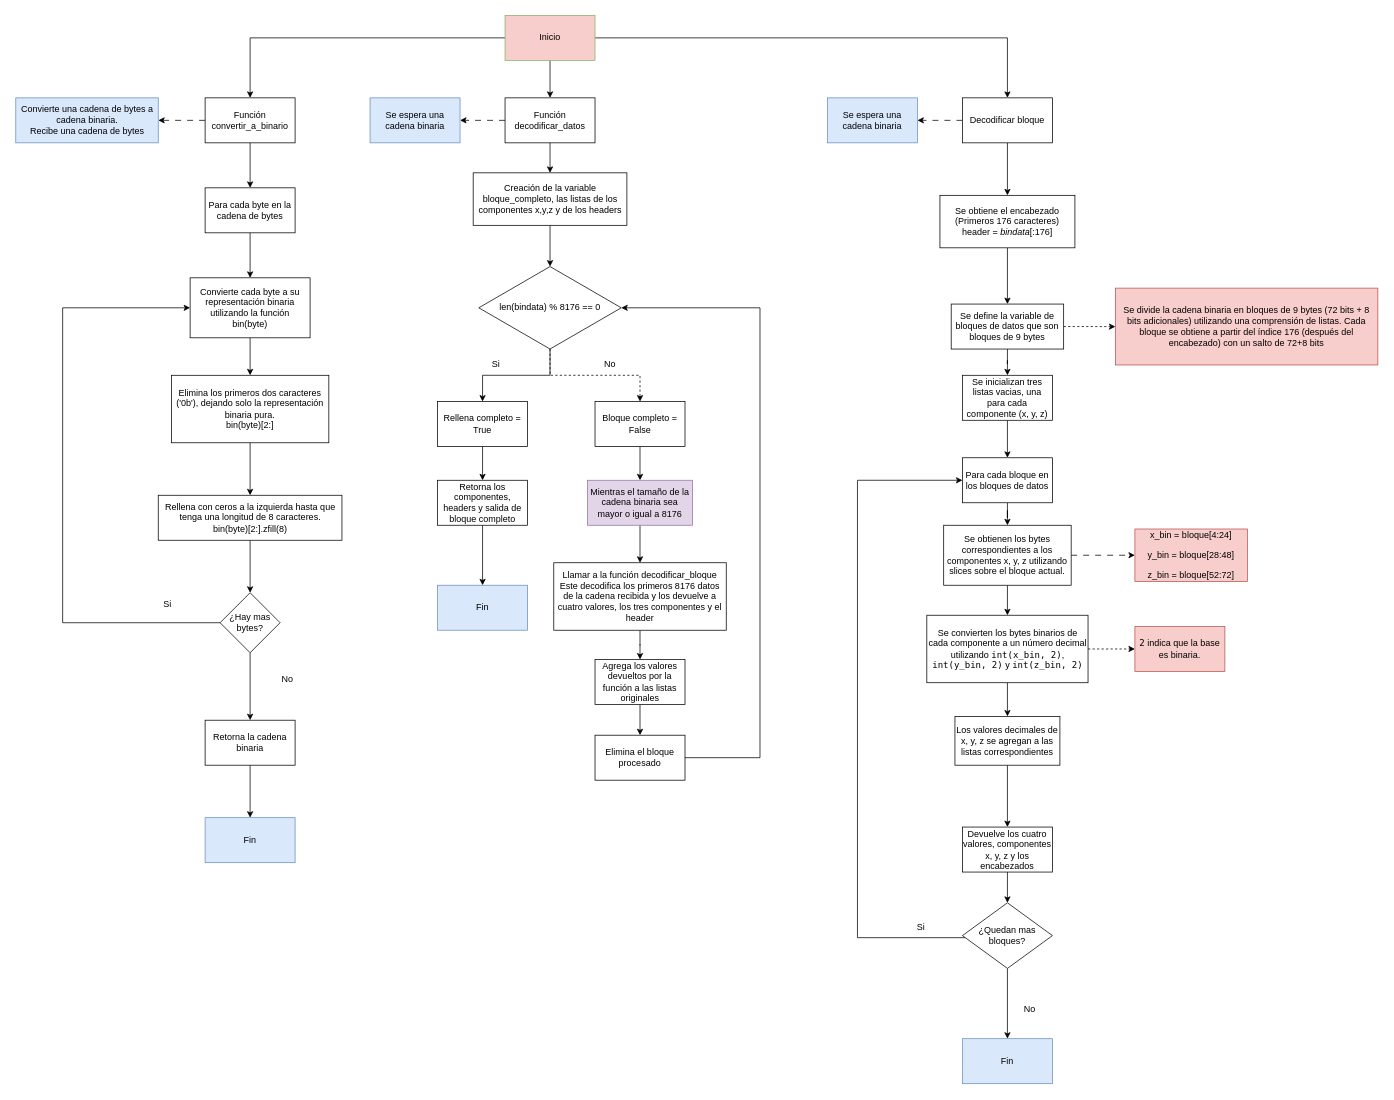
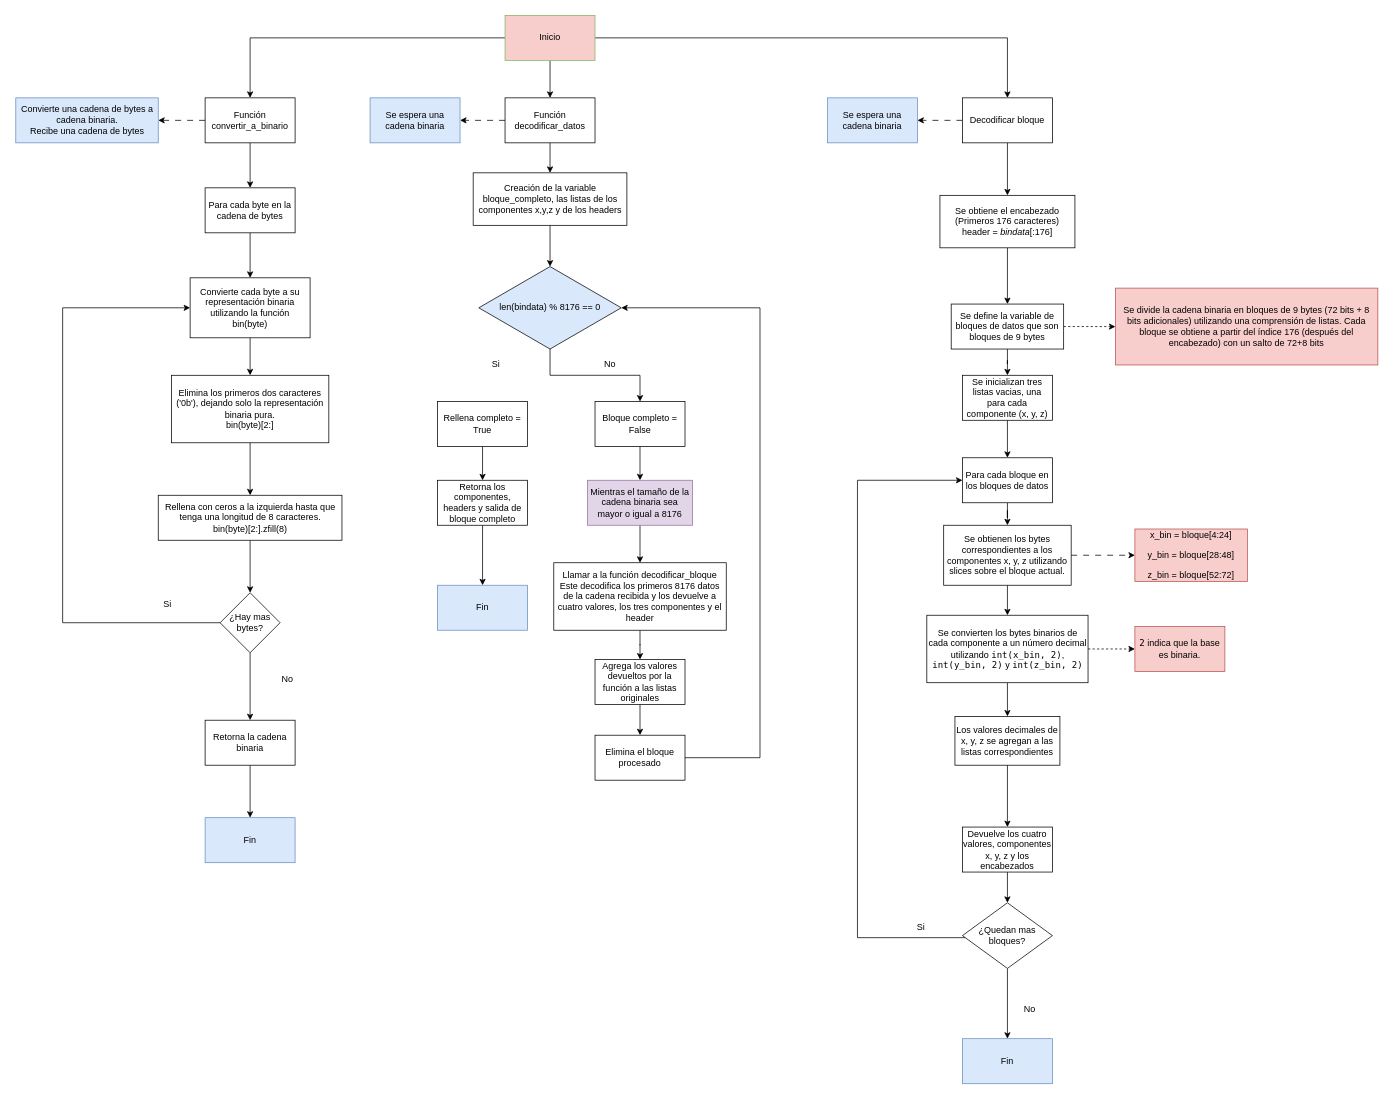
(550, 308) -> (550, 308)
(505, 375) -> none
(605, 375) -> (605, 375)
